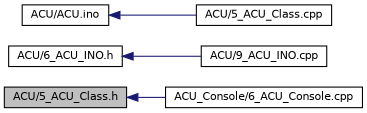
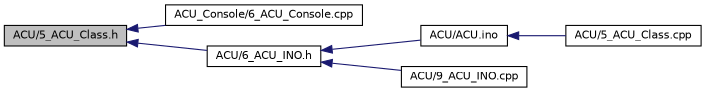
none -> (376, 45)
none -> (172, 47)
